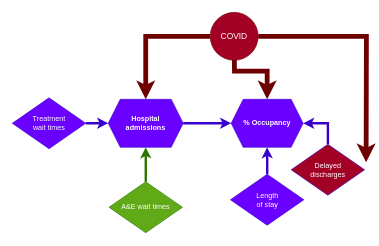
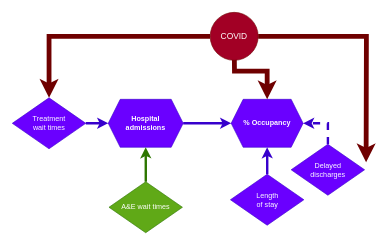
(146, 62) -> (72, 36)
(328, 125) -> (328, 125)
(328, 170) -> (328, 170)
